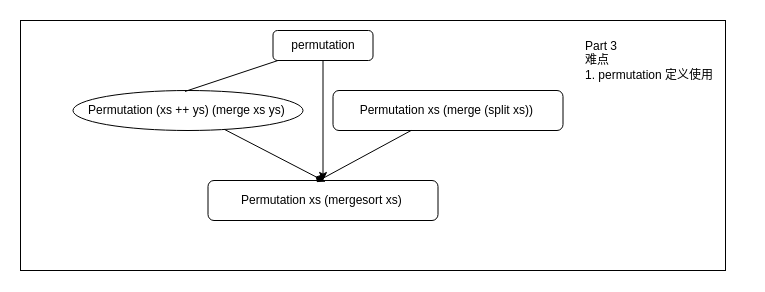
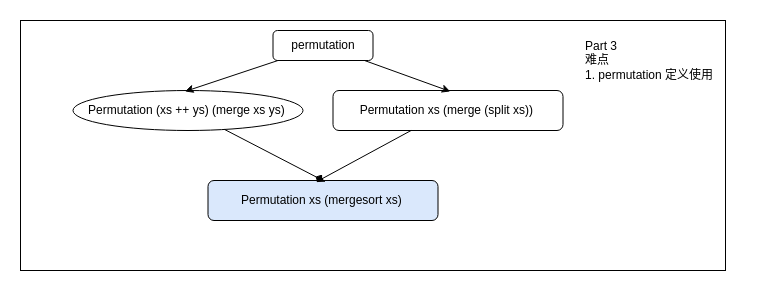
(190, 90) -> (192, 89)
(323, 117) -> (404, 75)
(323, 201) -> (323, 201)
